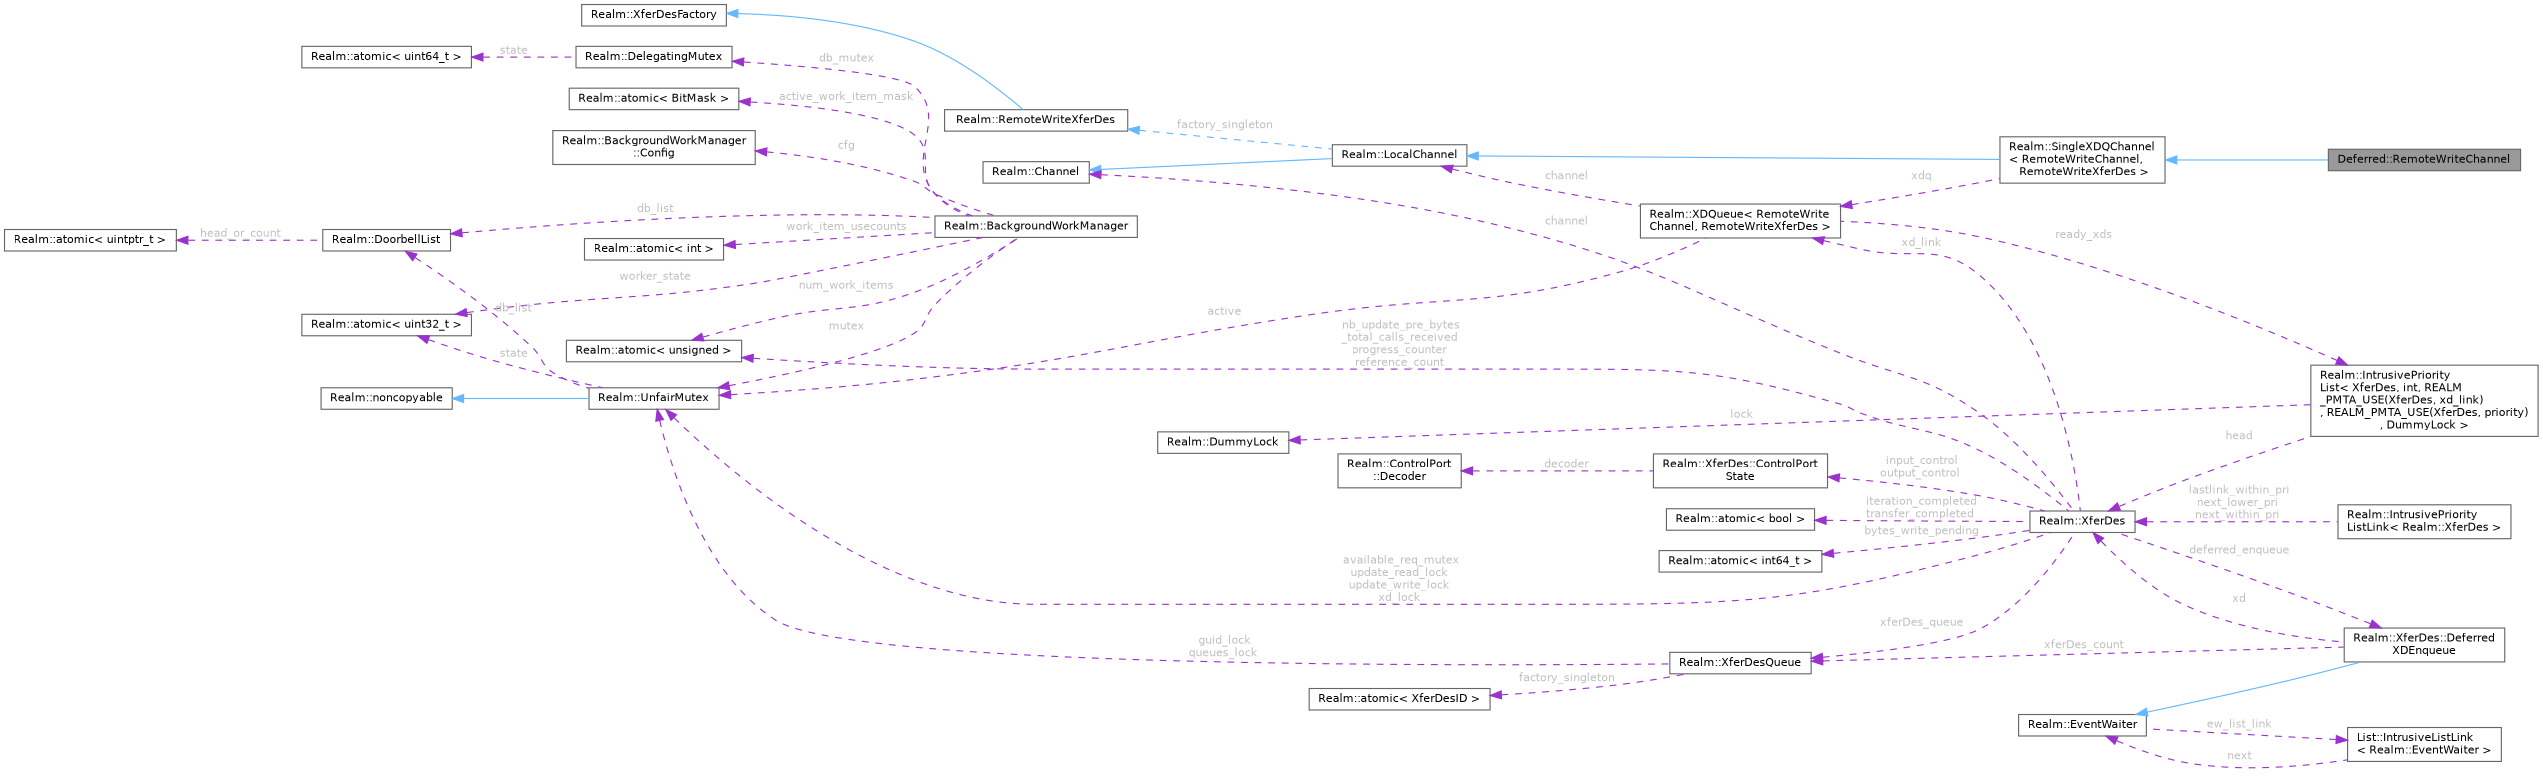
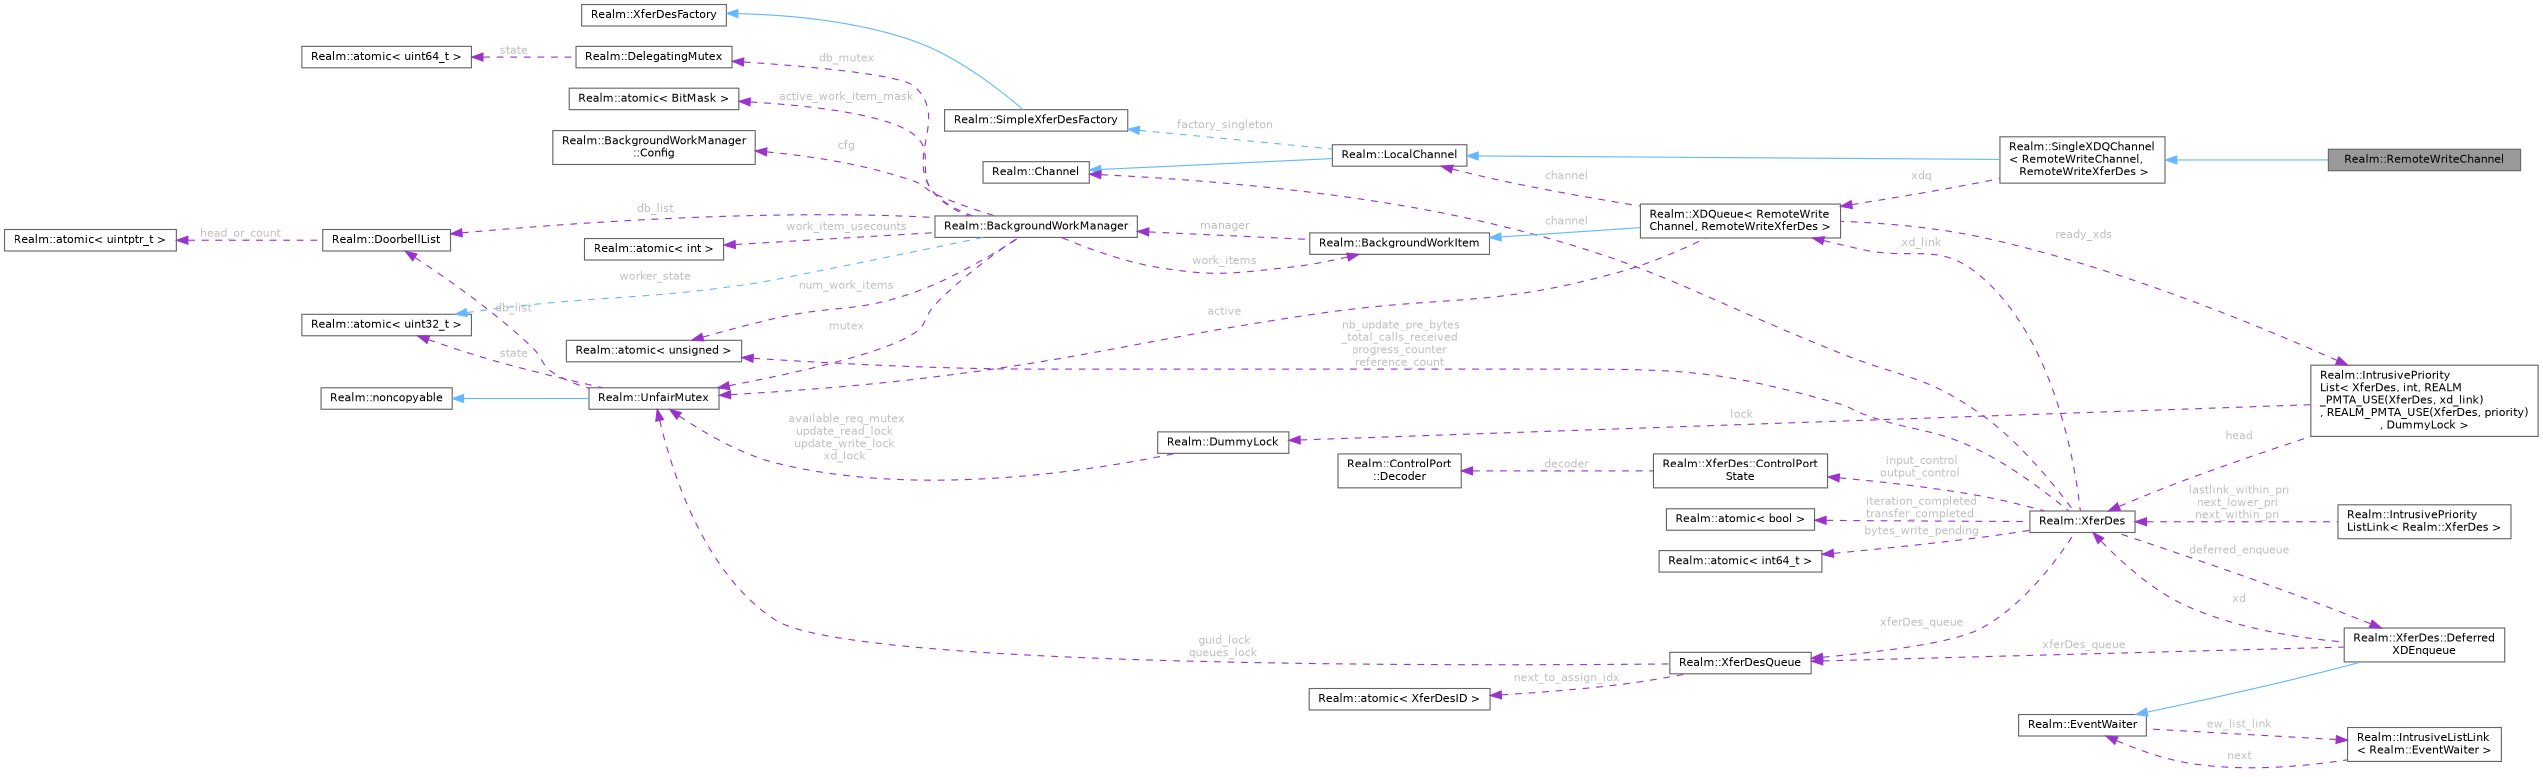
(1036, 120) -> (1036, 120)
(2424, 160) -> (2424, 160)
none -> (1400, 244)
(727, 287) -> (727, 287)
(1339, 604) -> (922, 480)
(2082, 646) -> (2082, 646)
(1565, 678) -> (1565, 678)
(2424, 744) -> (2424, 744)
